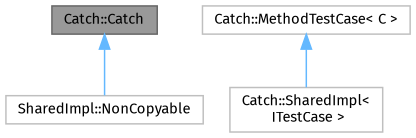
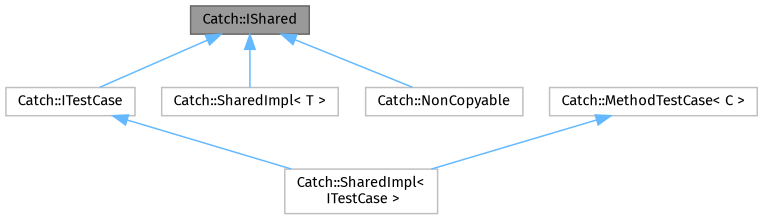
(105, 20) -> (250, 20)
none -> (70, 102)
none -> (250, 102)
(105, 110) -> (444, 102)
